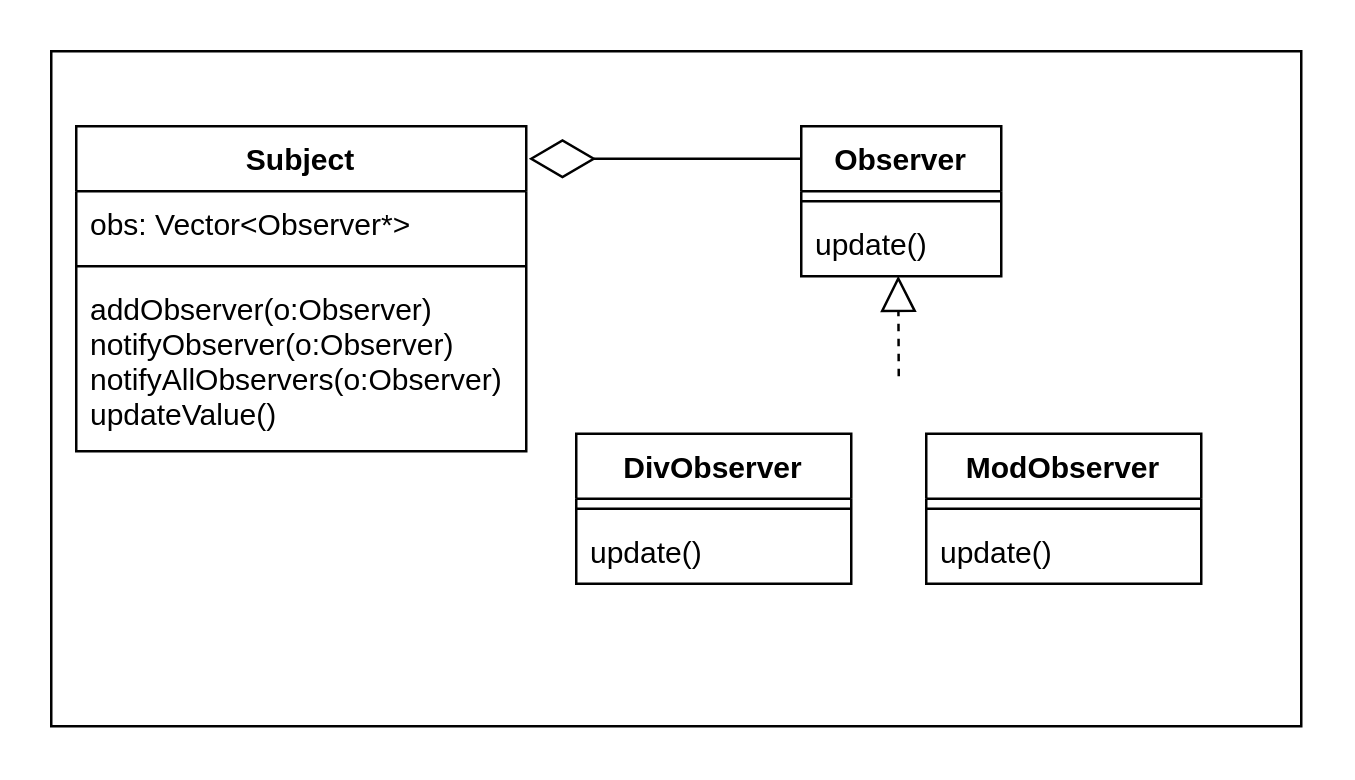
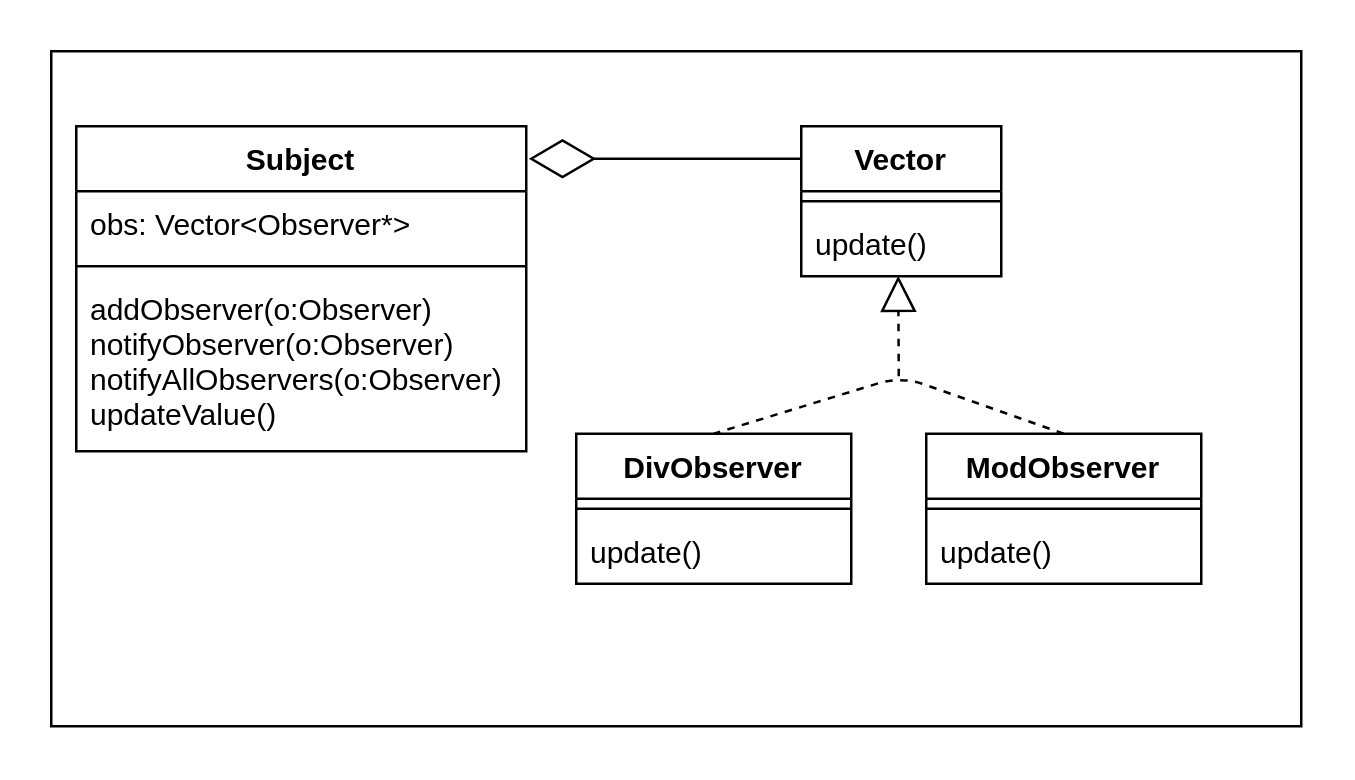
(900, 160) -> (900, 160)
none -> (887, 381)
